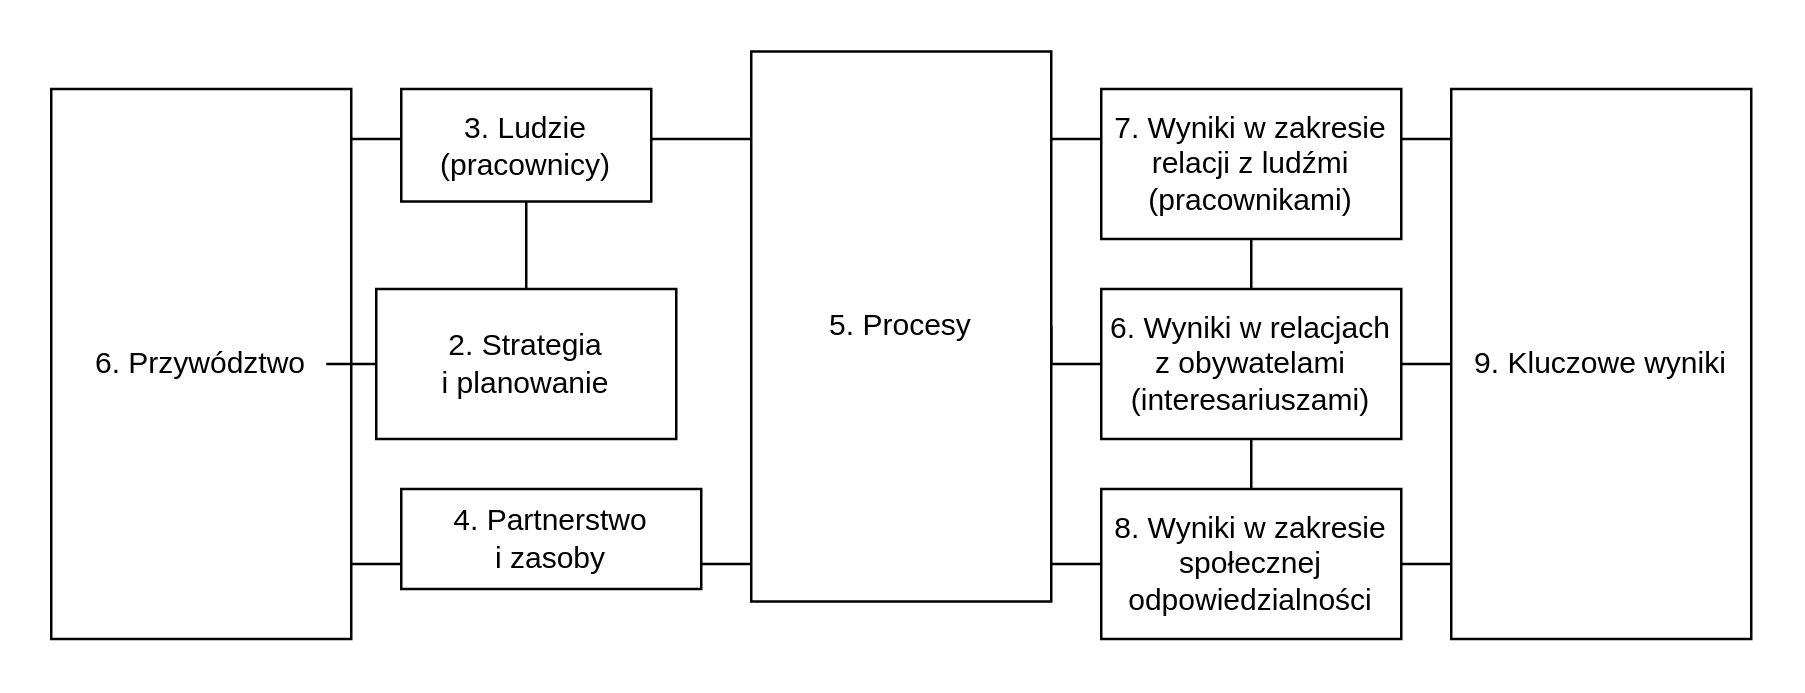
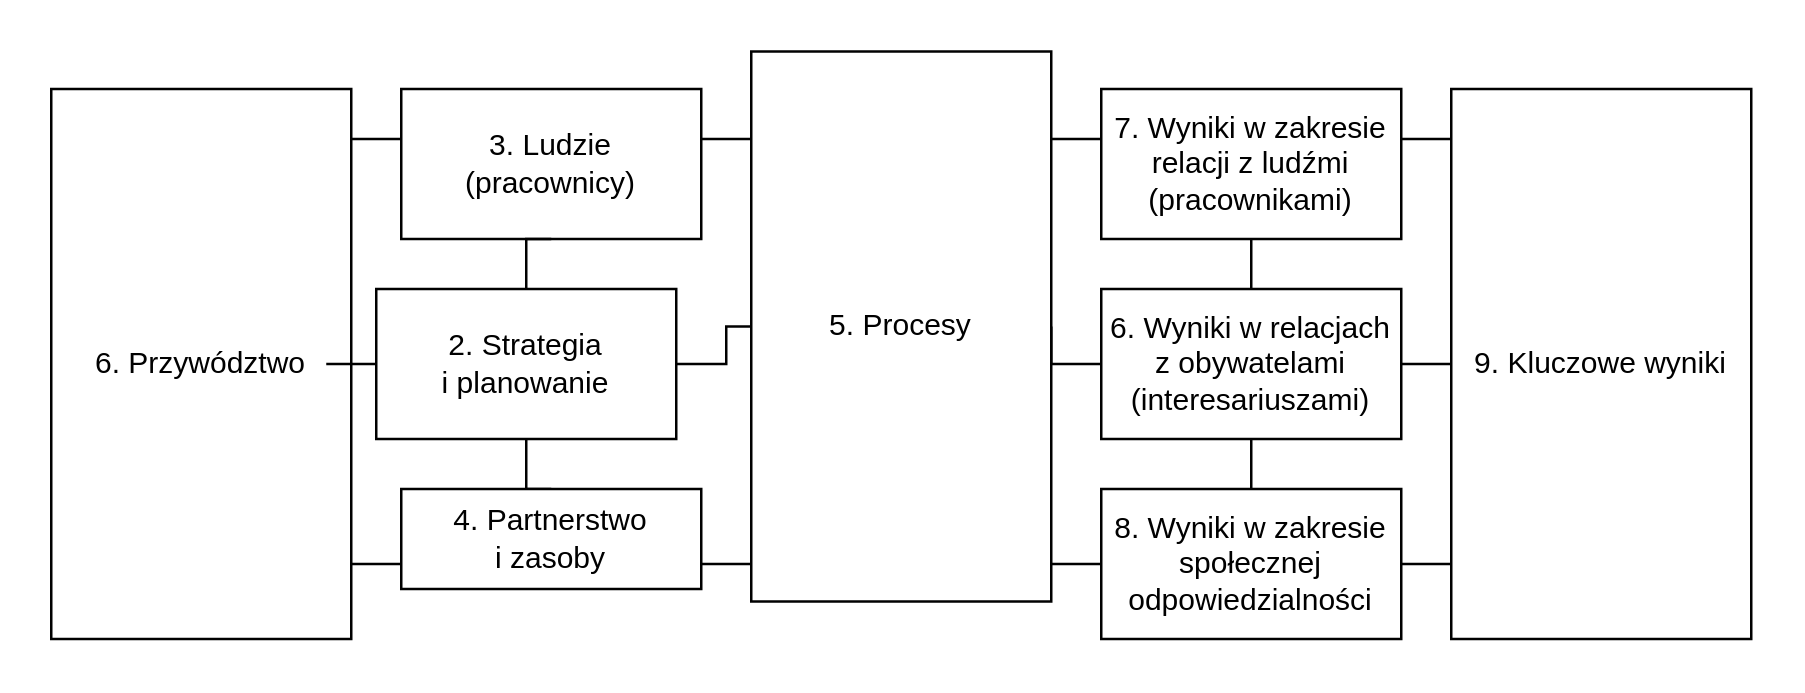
(526, 145) -> (551, 164)
none -> (726, 358)
none -> (526, 465)
